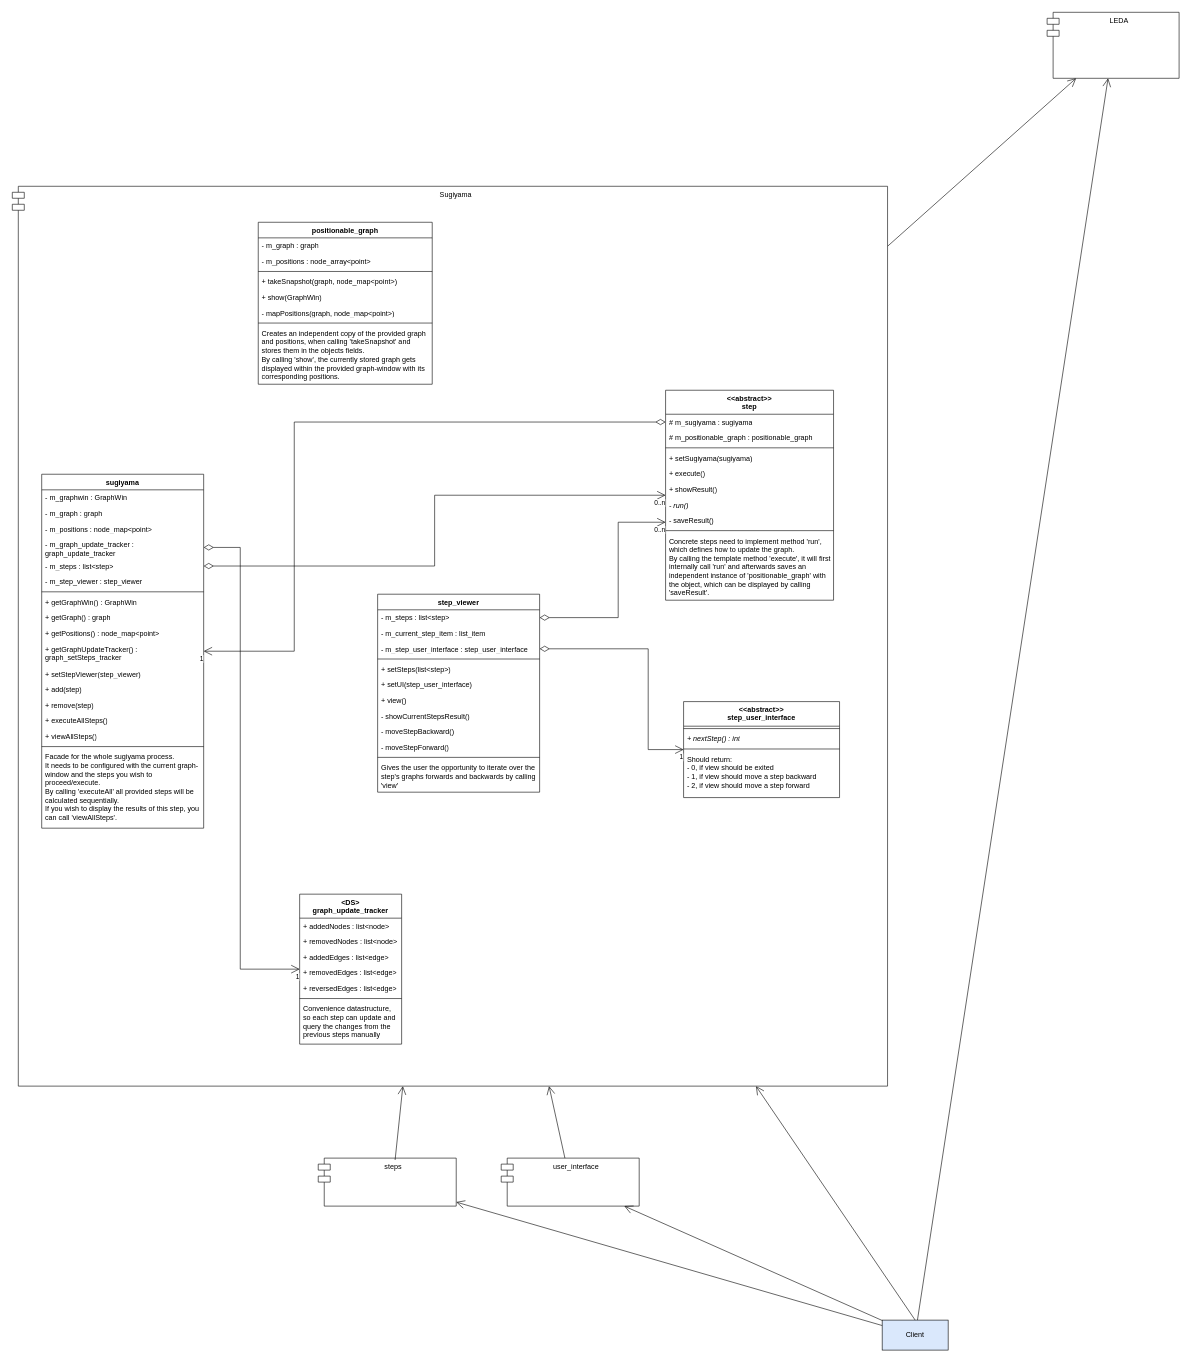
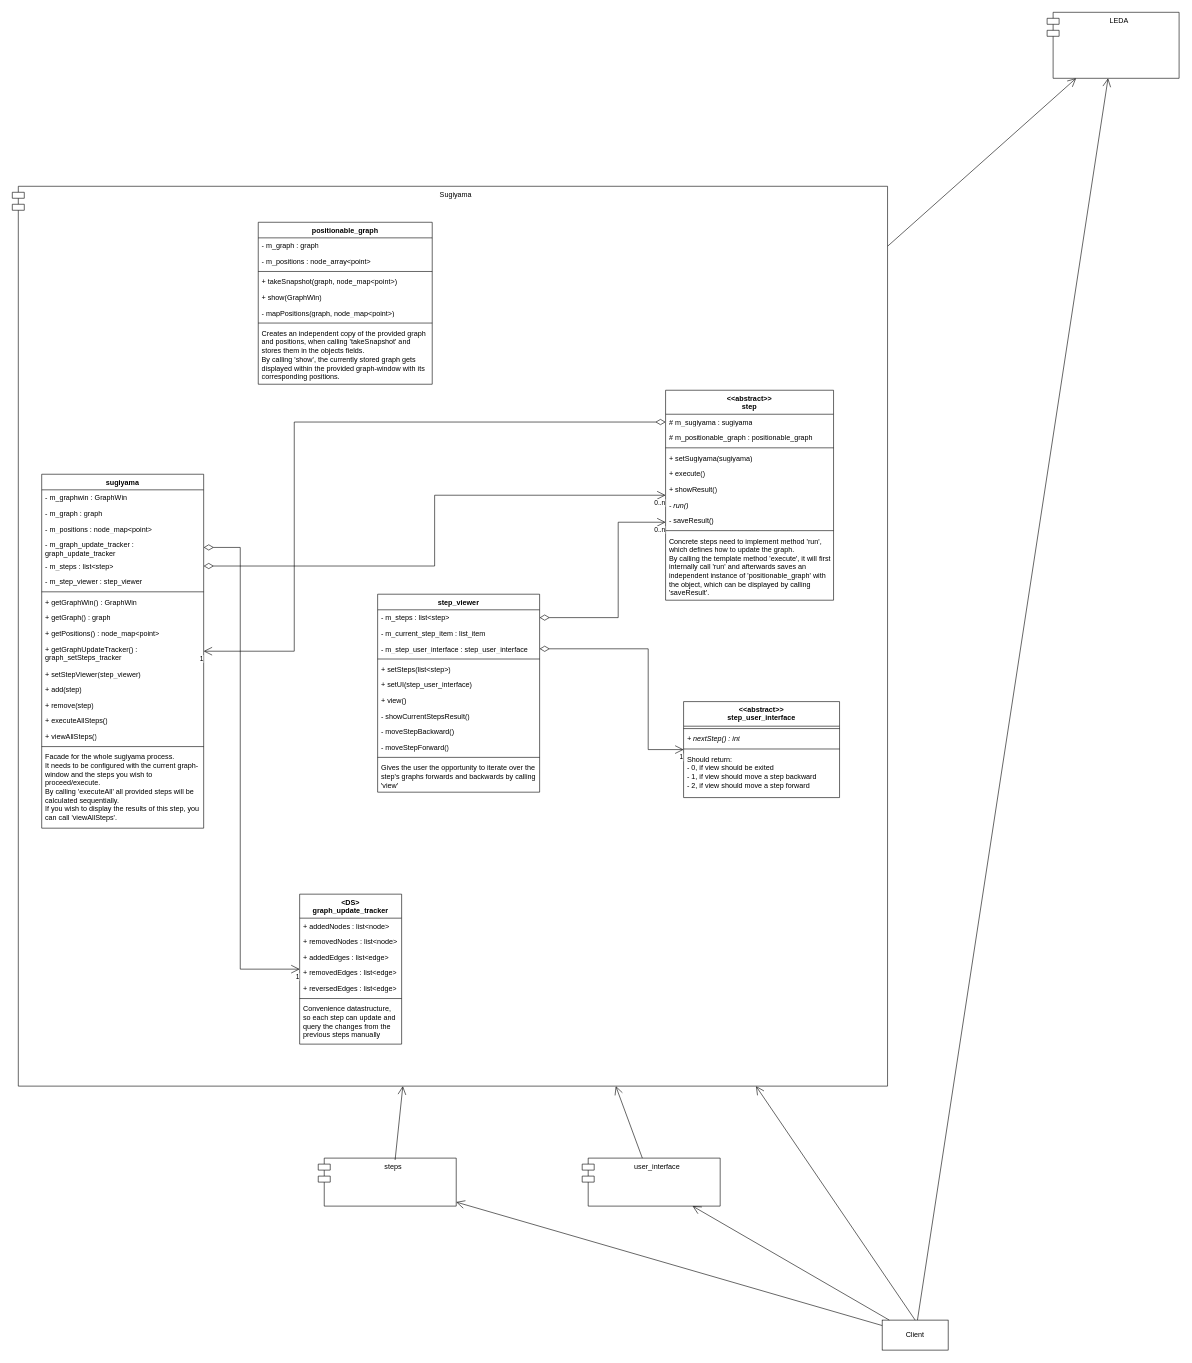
(570, 1182) -> (651, 1182)
(915, 1335) -> (915, 1335)
